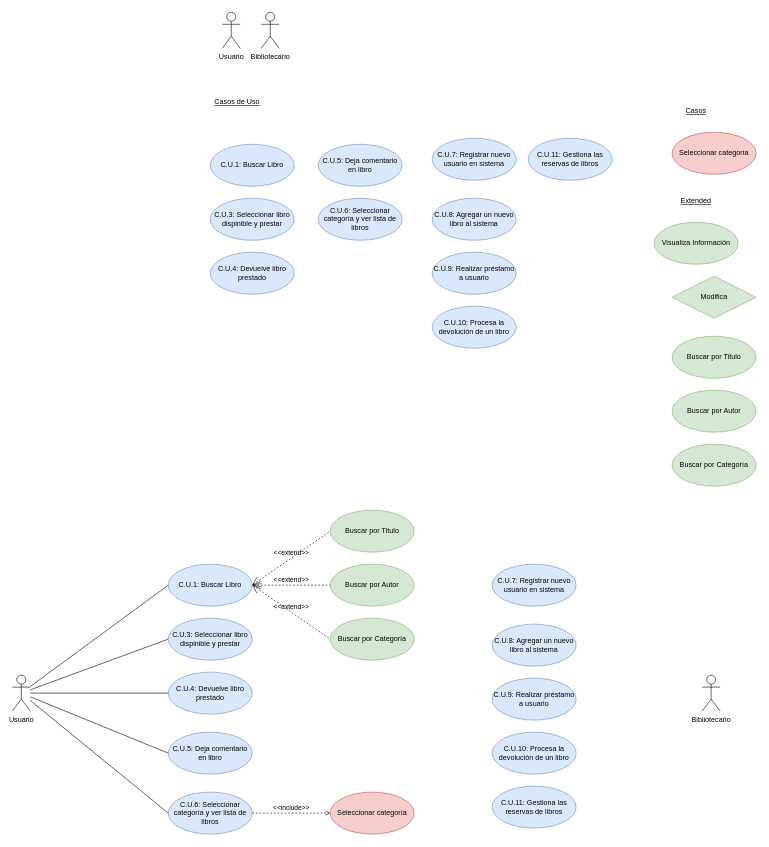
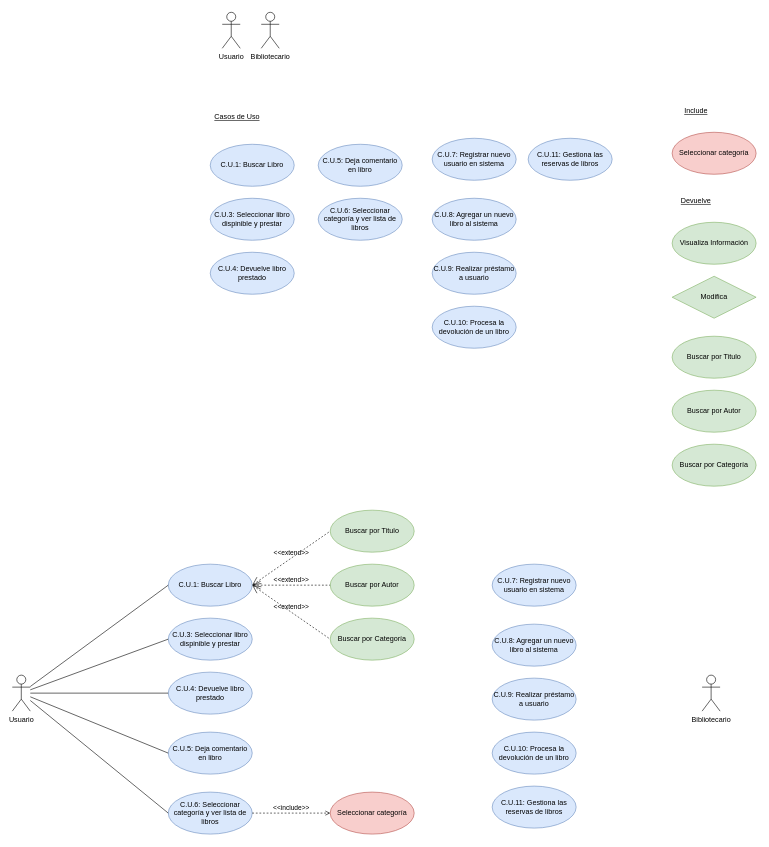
(237, 102) -> (237, 117)
(696, 111) -> (696, 111)
(696, 201) -> (696, 201)
(696, 243) -> (714, 243)
